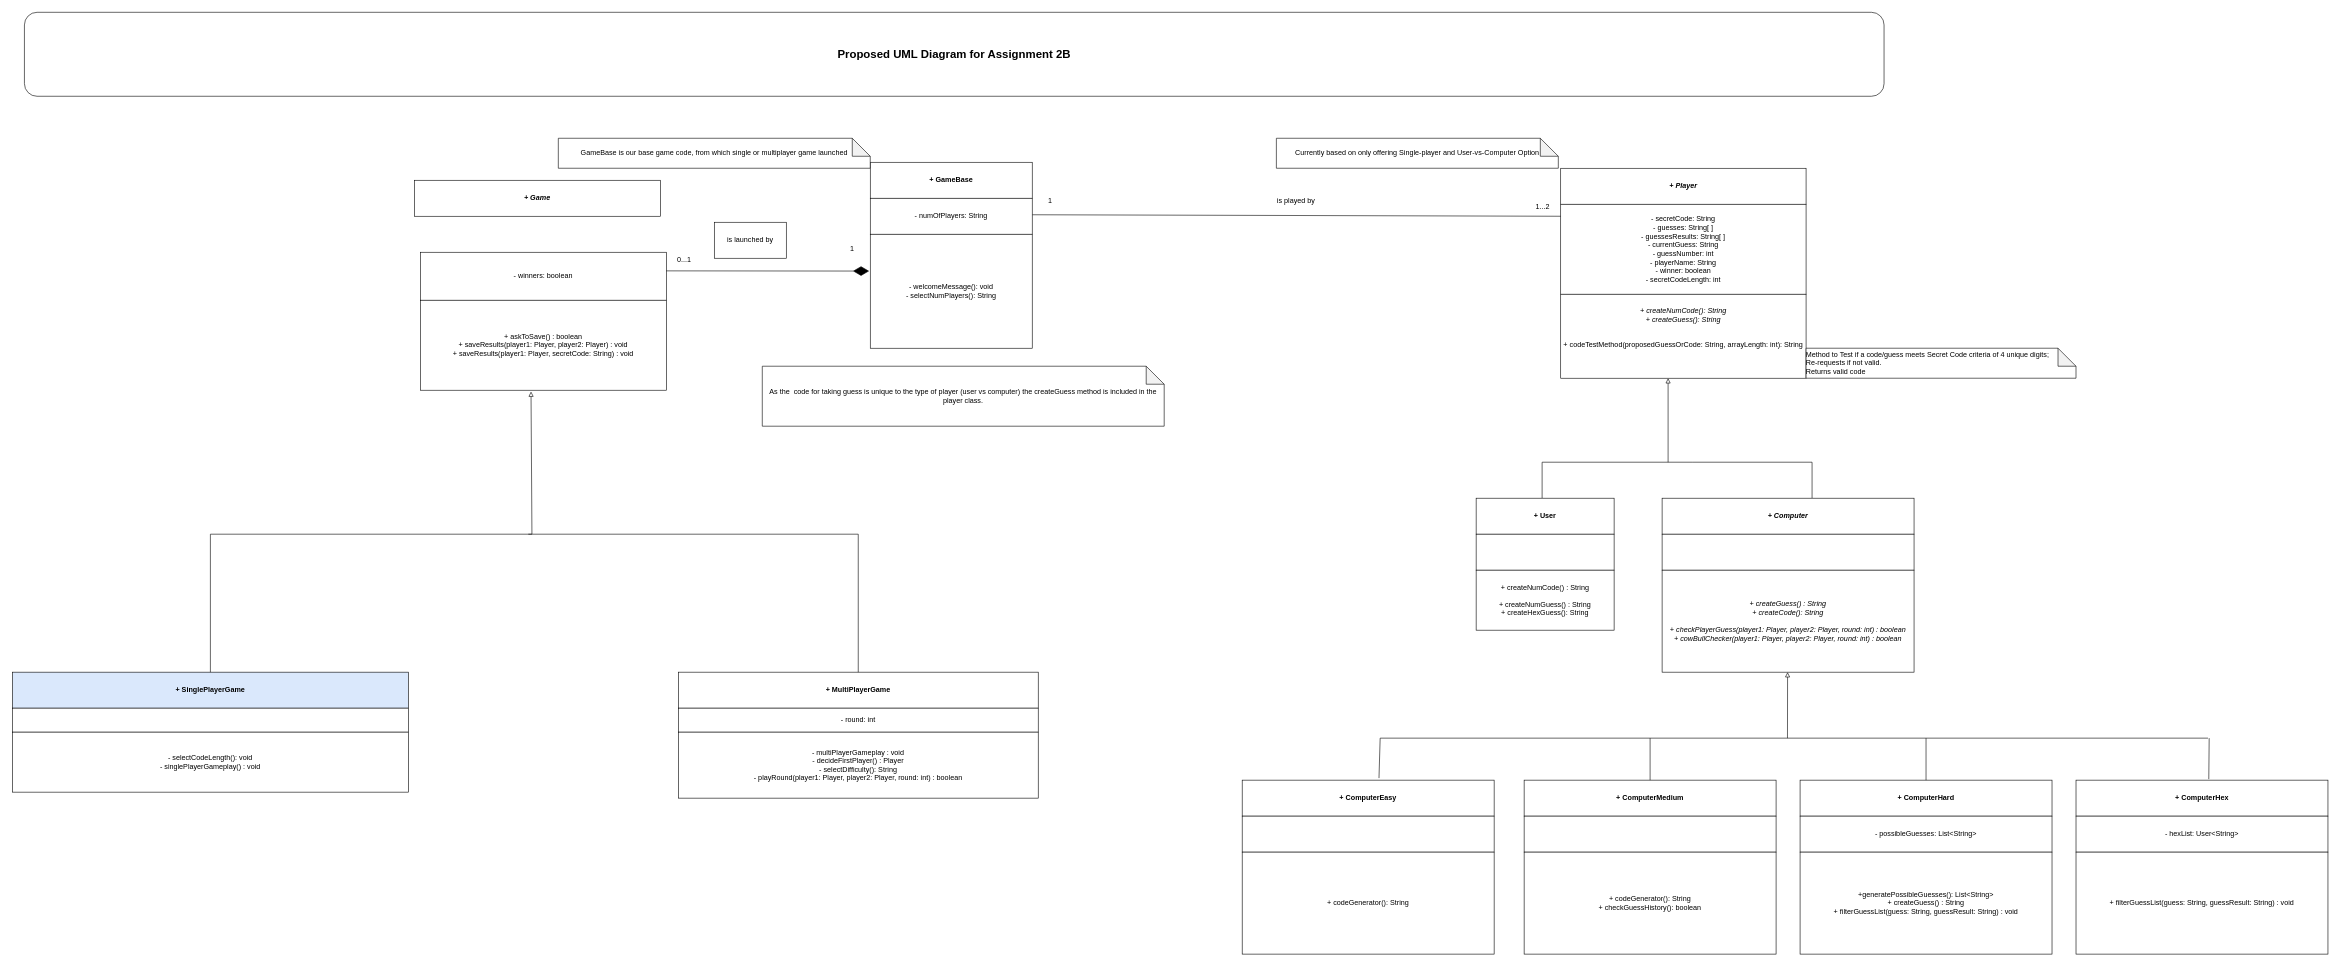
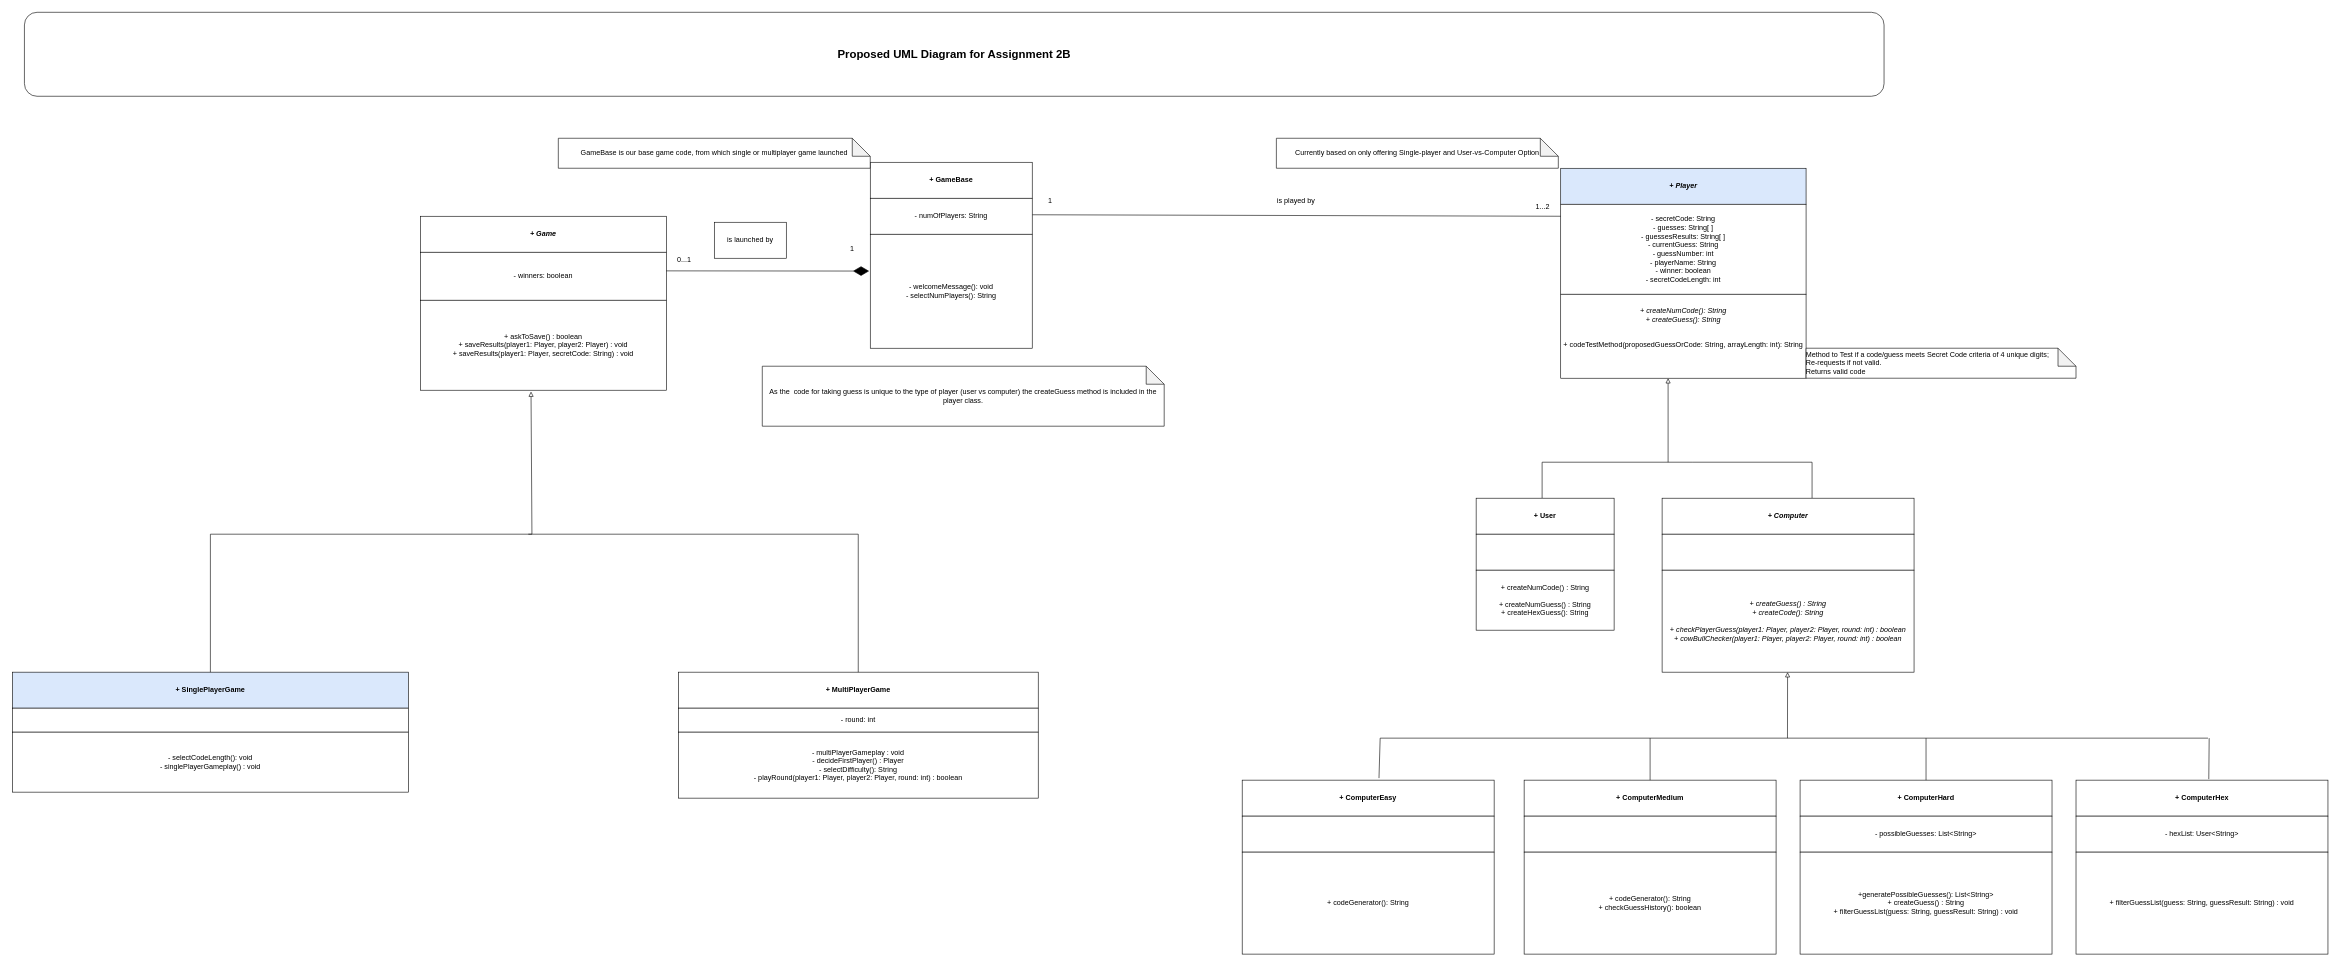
(1684, 186) -> (1684, 186)
(537, 198) -> (543, 234)
